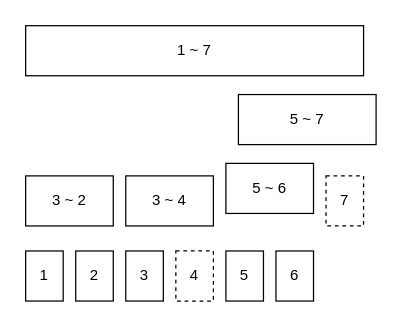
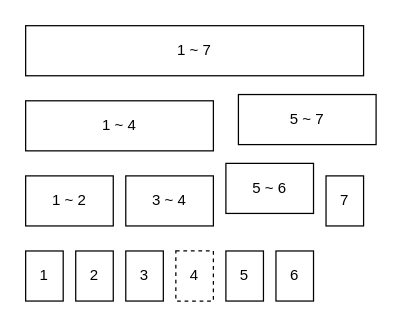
none -> (119, 126)
(69, 201) -> (69, 201)
(344, 201) -> (344, 201)
